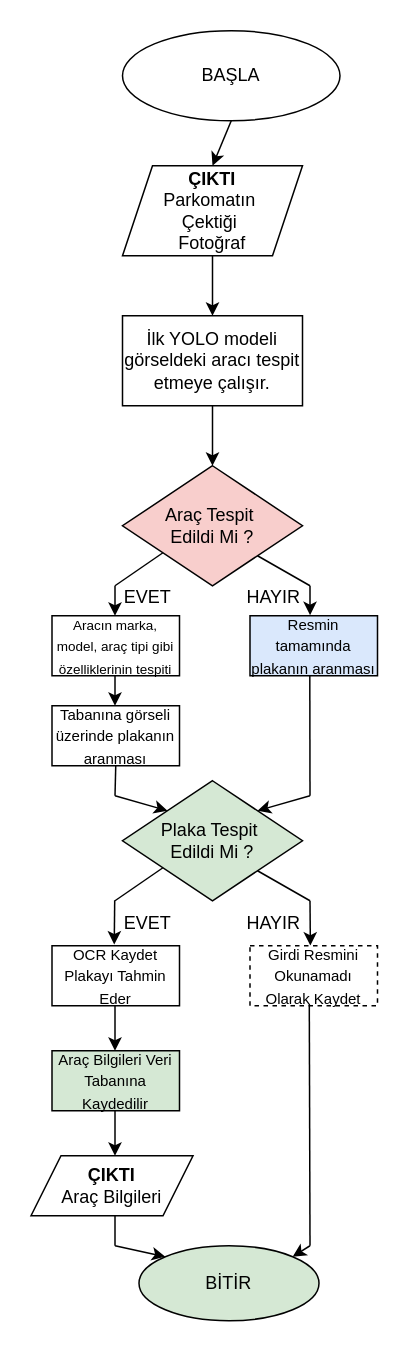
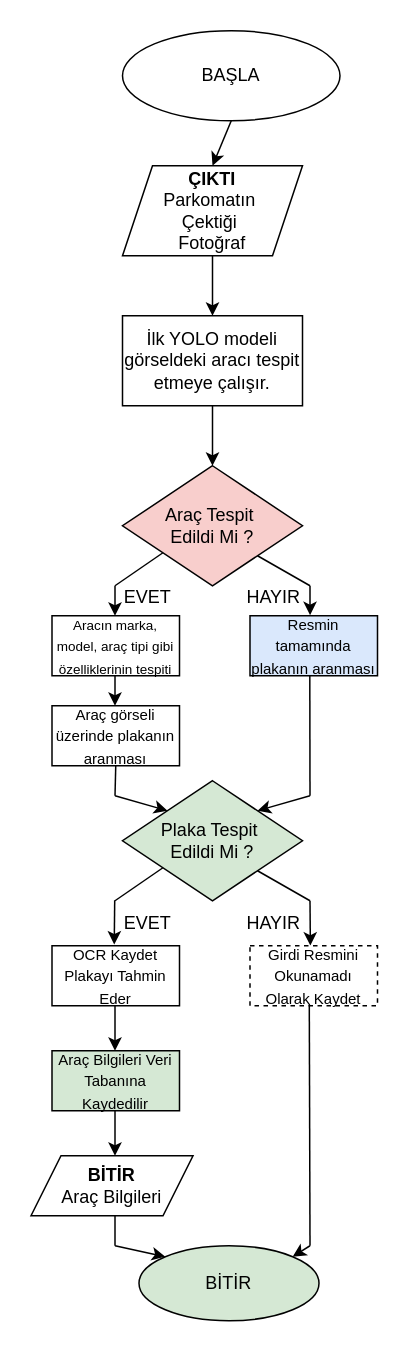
(116, 736) -> (116, 736)
(112, 1186) -> (112, 1186)
